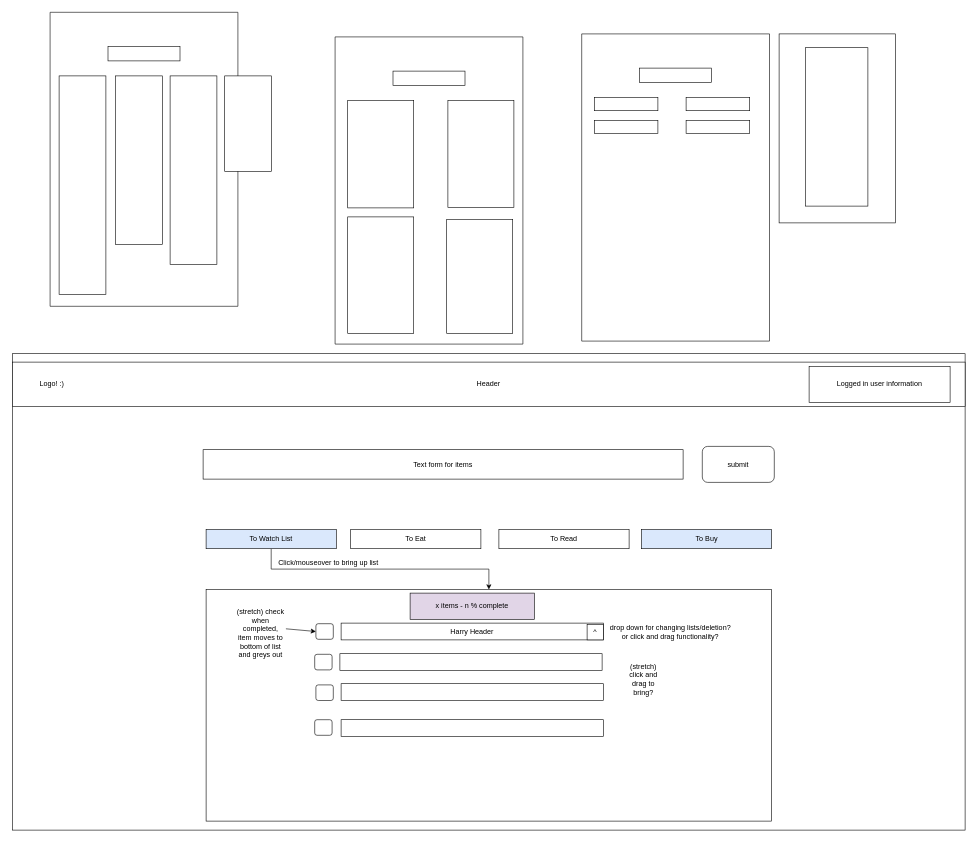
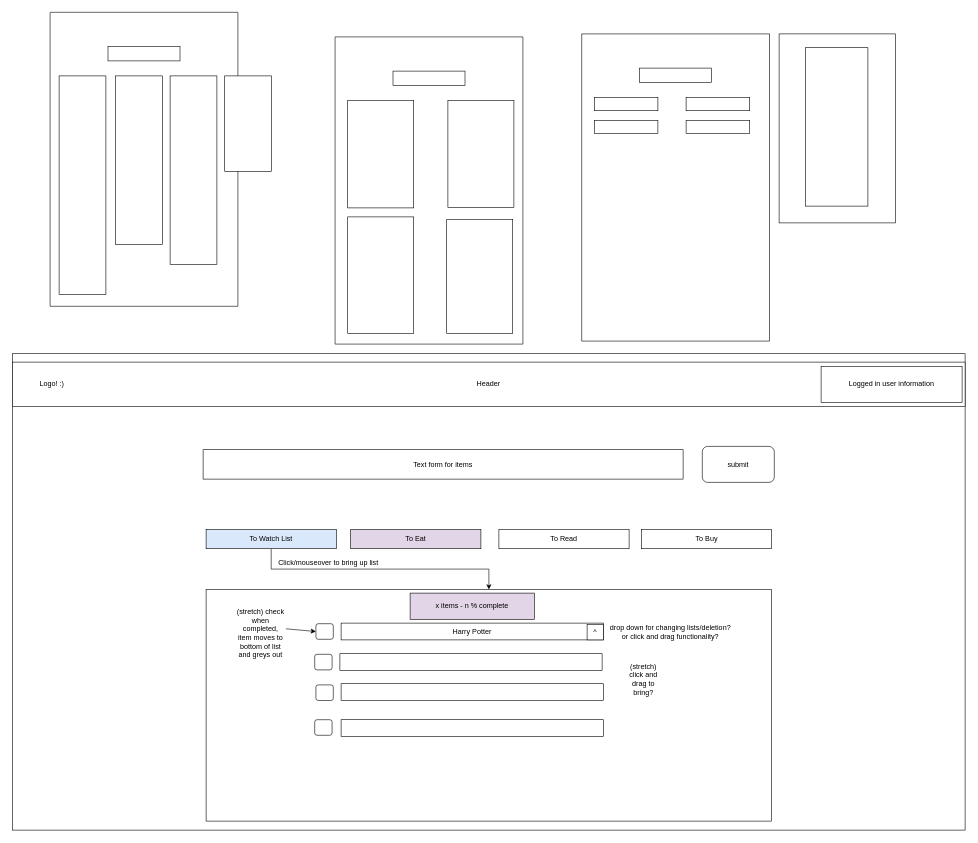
(880, 384) -> (892, 384)
(416, 539) -> (416, 539)
(707, 539) -> (707, 539)
(472, 632) -> (472, 632)
